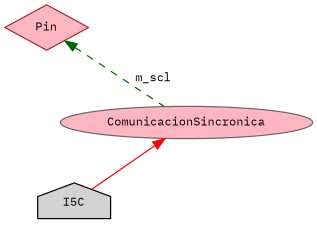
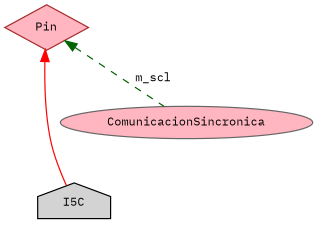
(123, 167) -> (48, 125)
